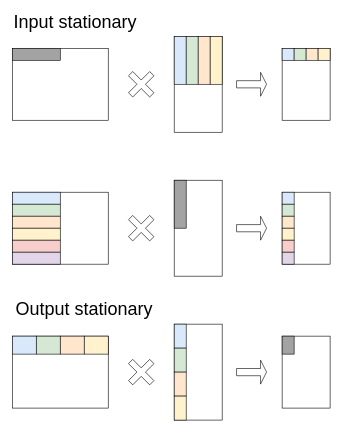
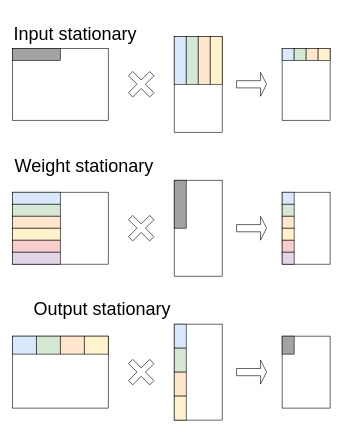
(75, 21) -> (75, 33)
none -> (84, 165)
(84, 309) -> (102, 309)
